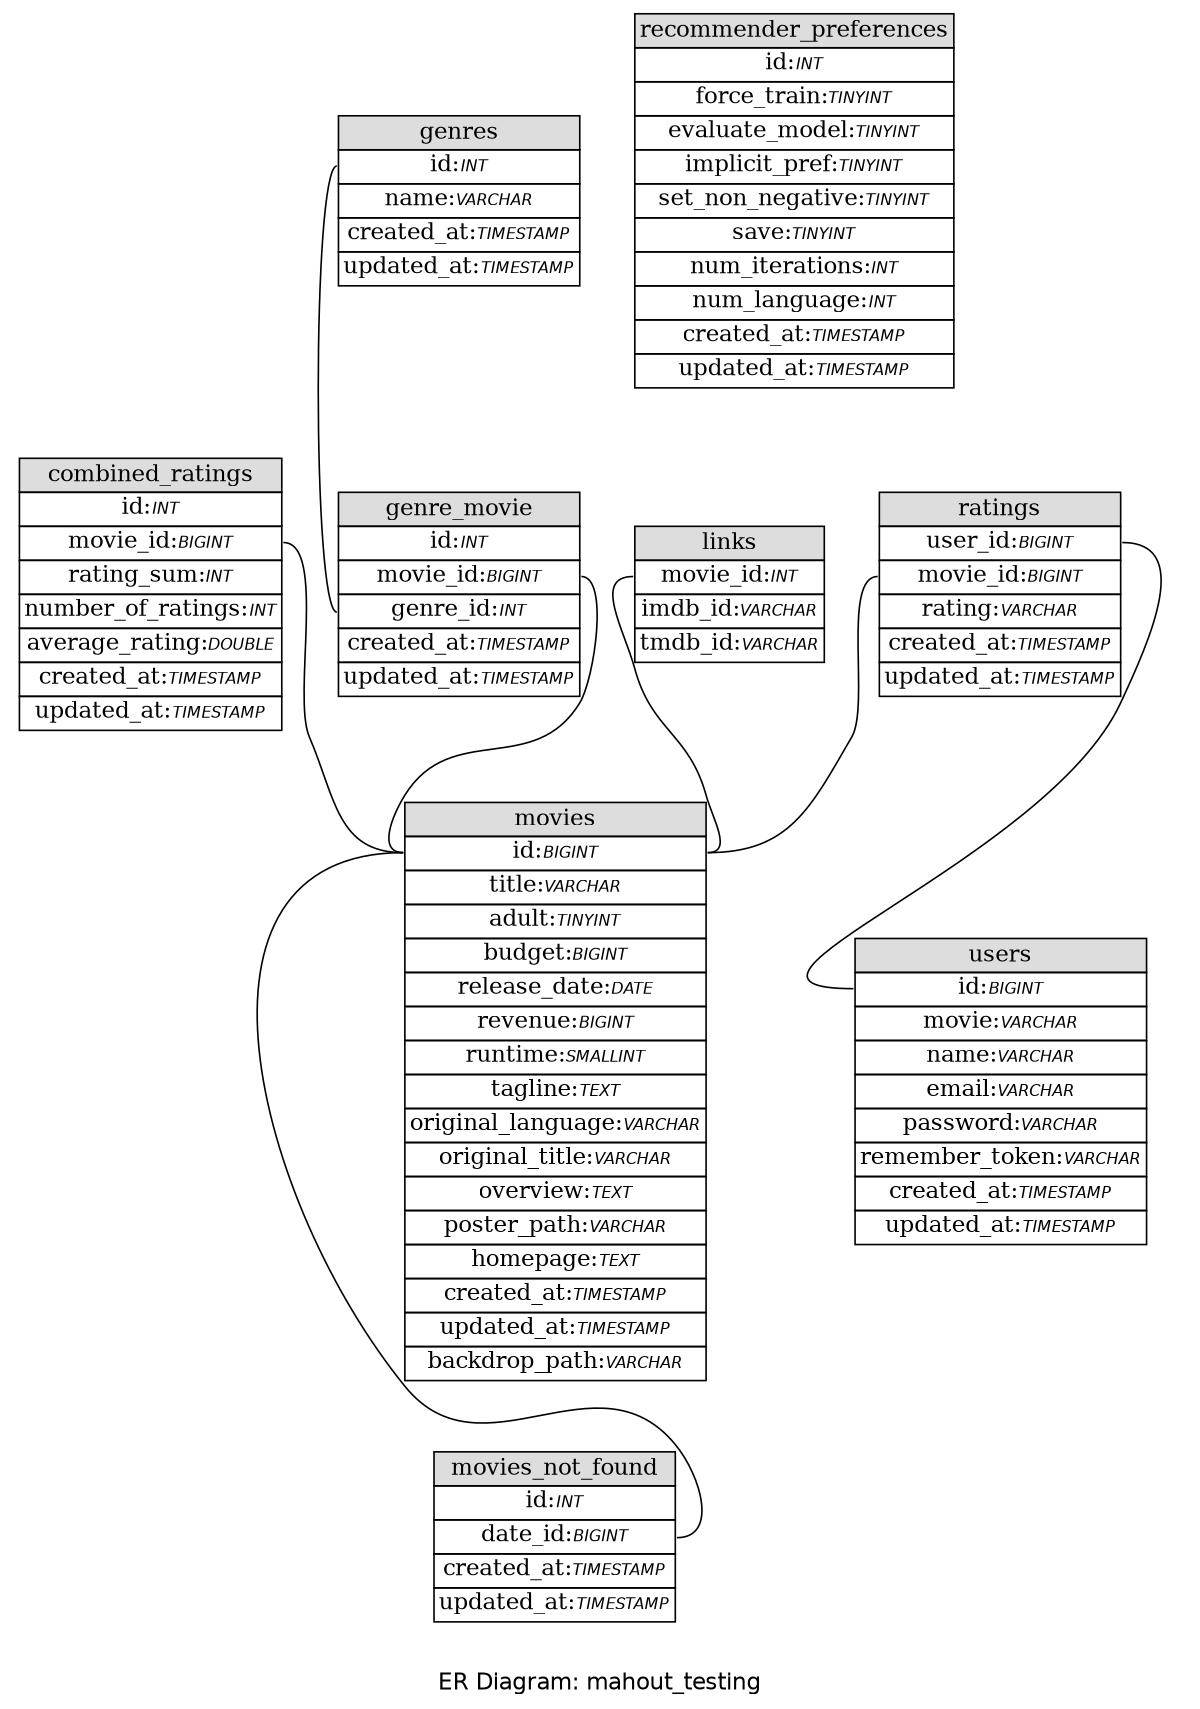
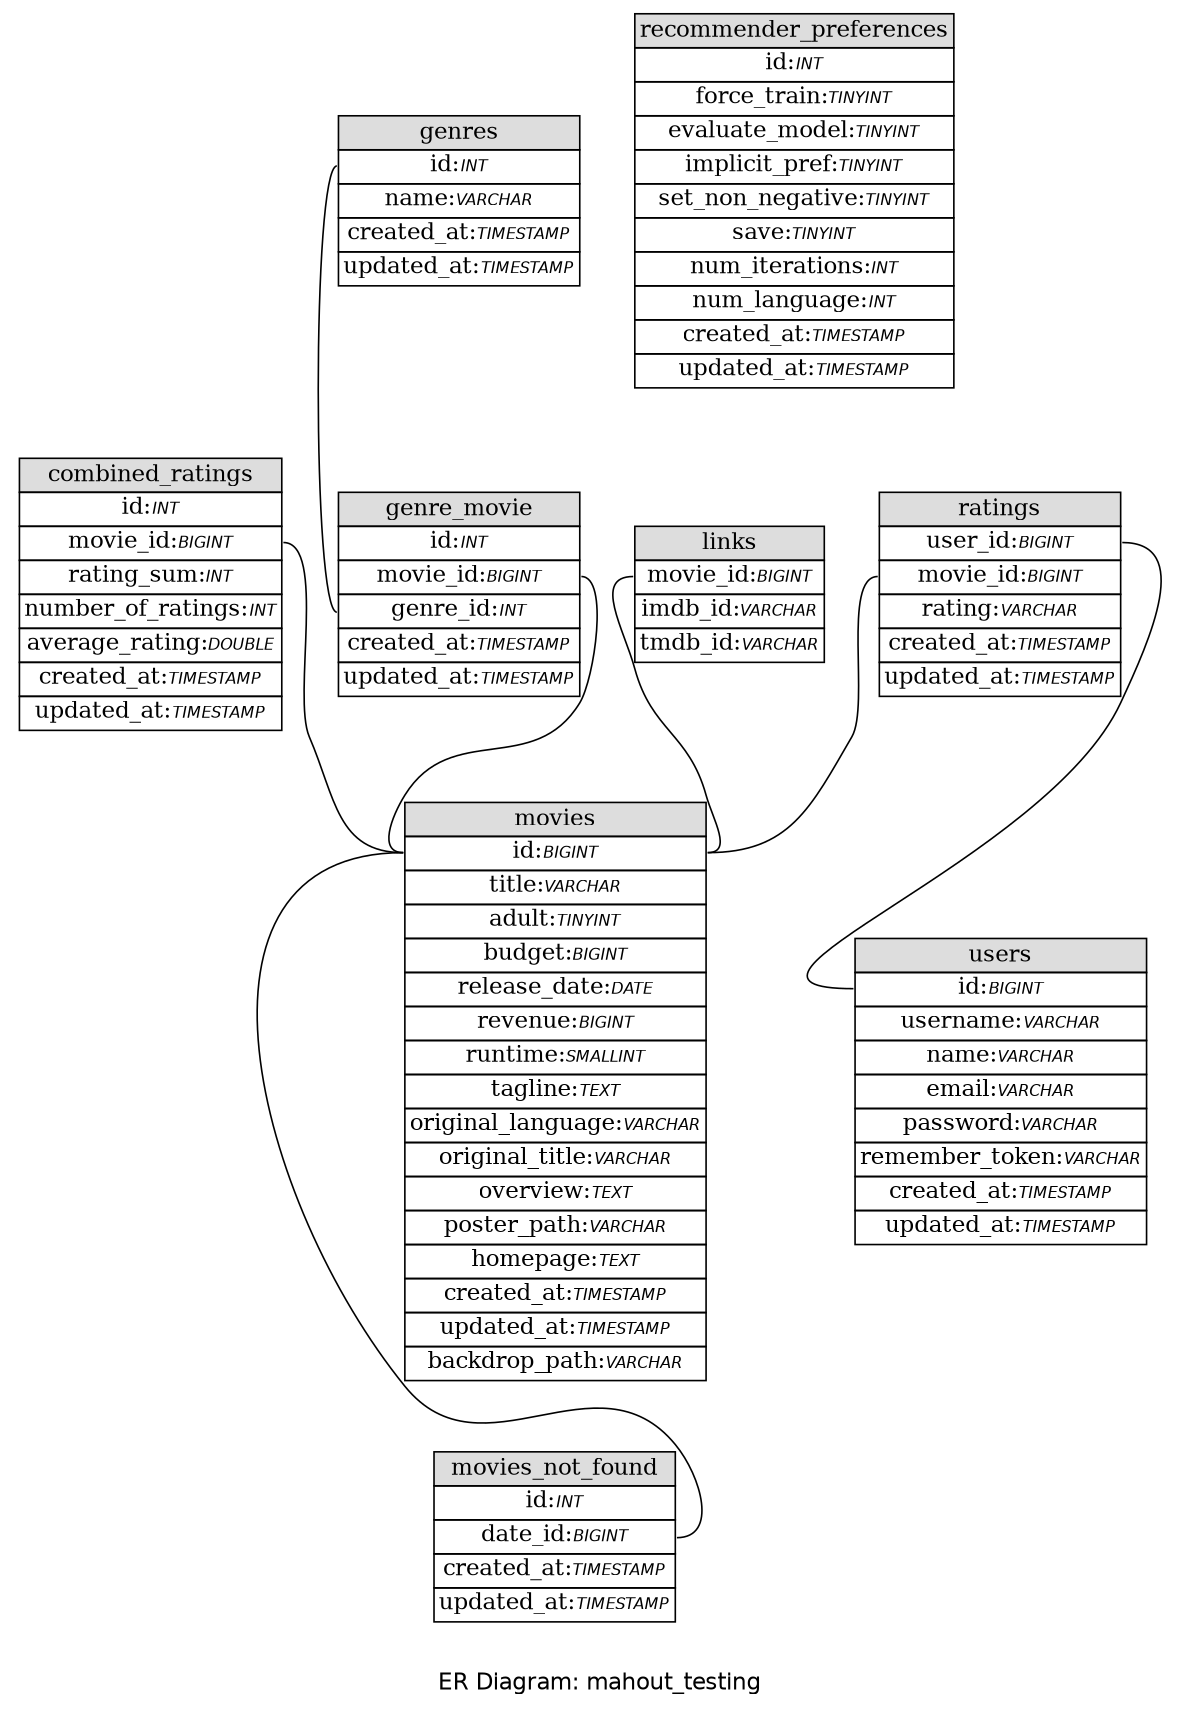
(785, 577) -> (785, 577)
(962, 1021) -> (962, 1021)
